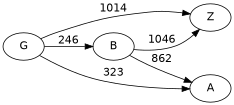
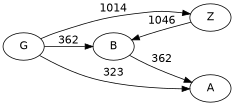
(69, 41) -> (69, 41)
(166, 49) -> (165, 29)
(162, 59) -> (162, 59)
